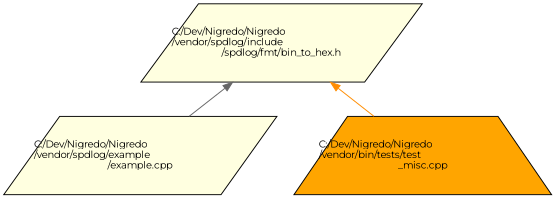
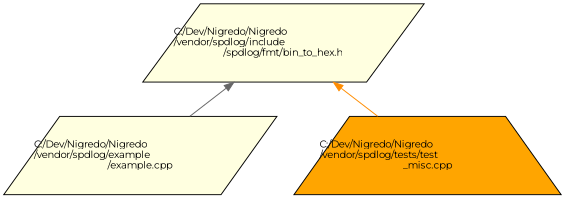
(423, 156) -> (428, 156)
